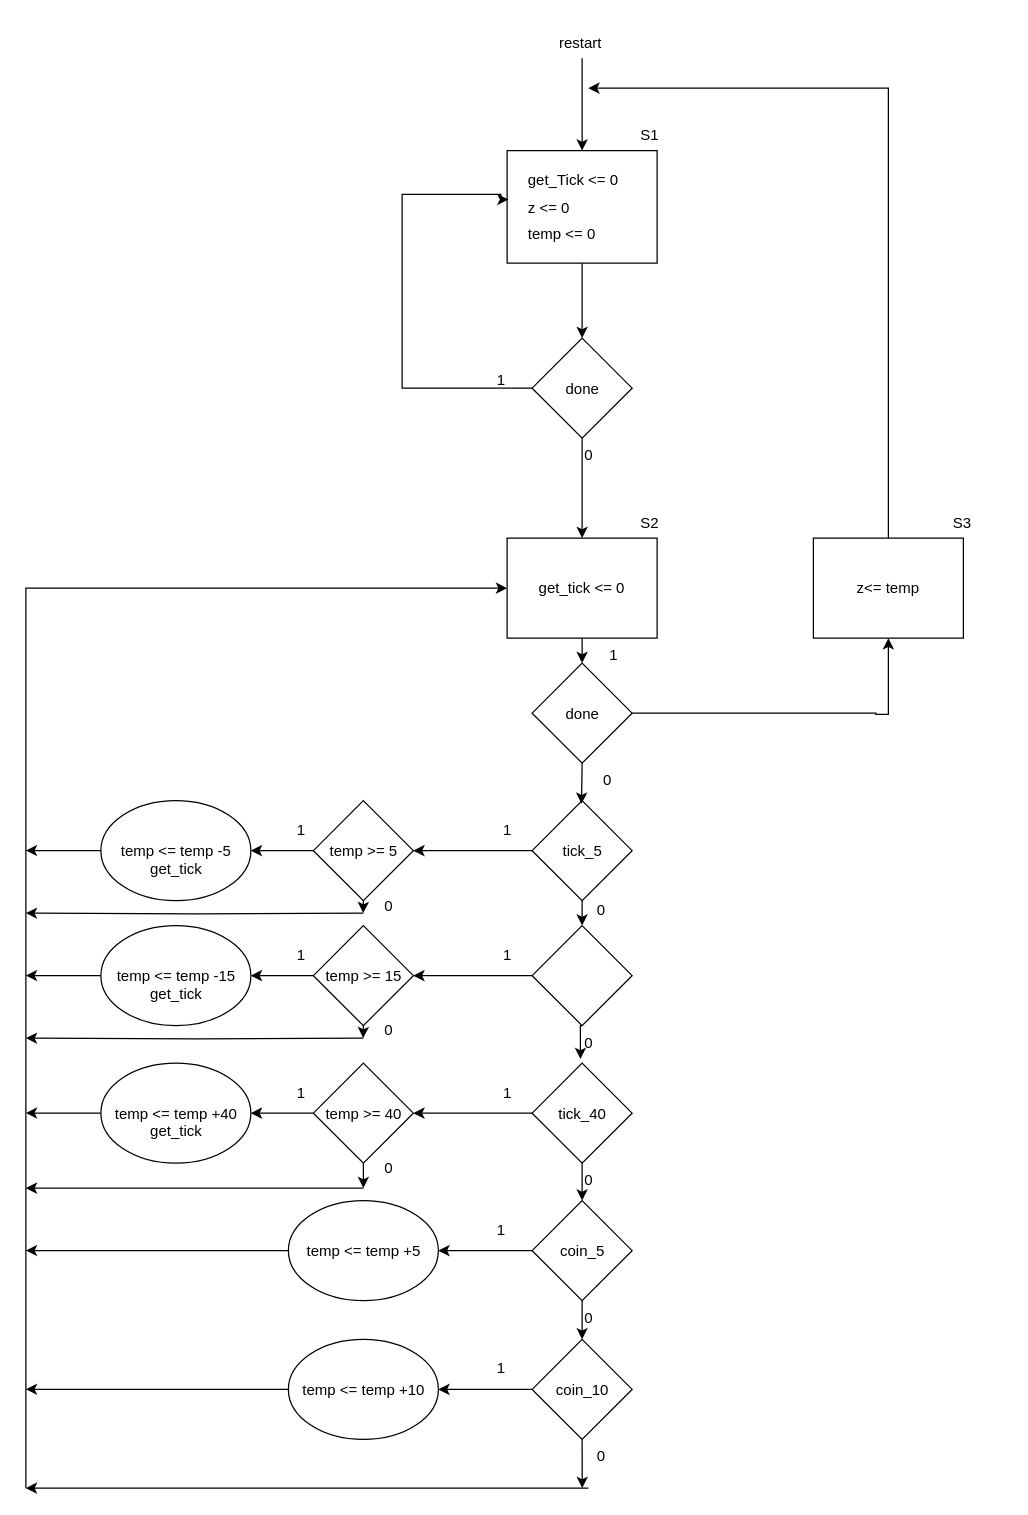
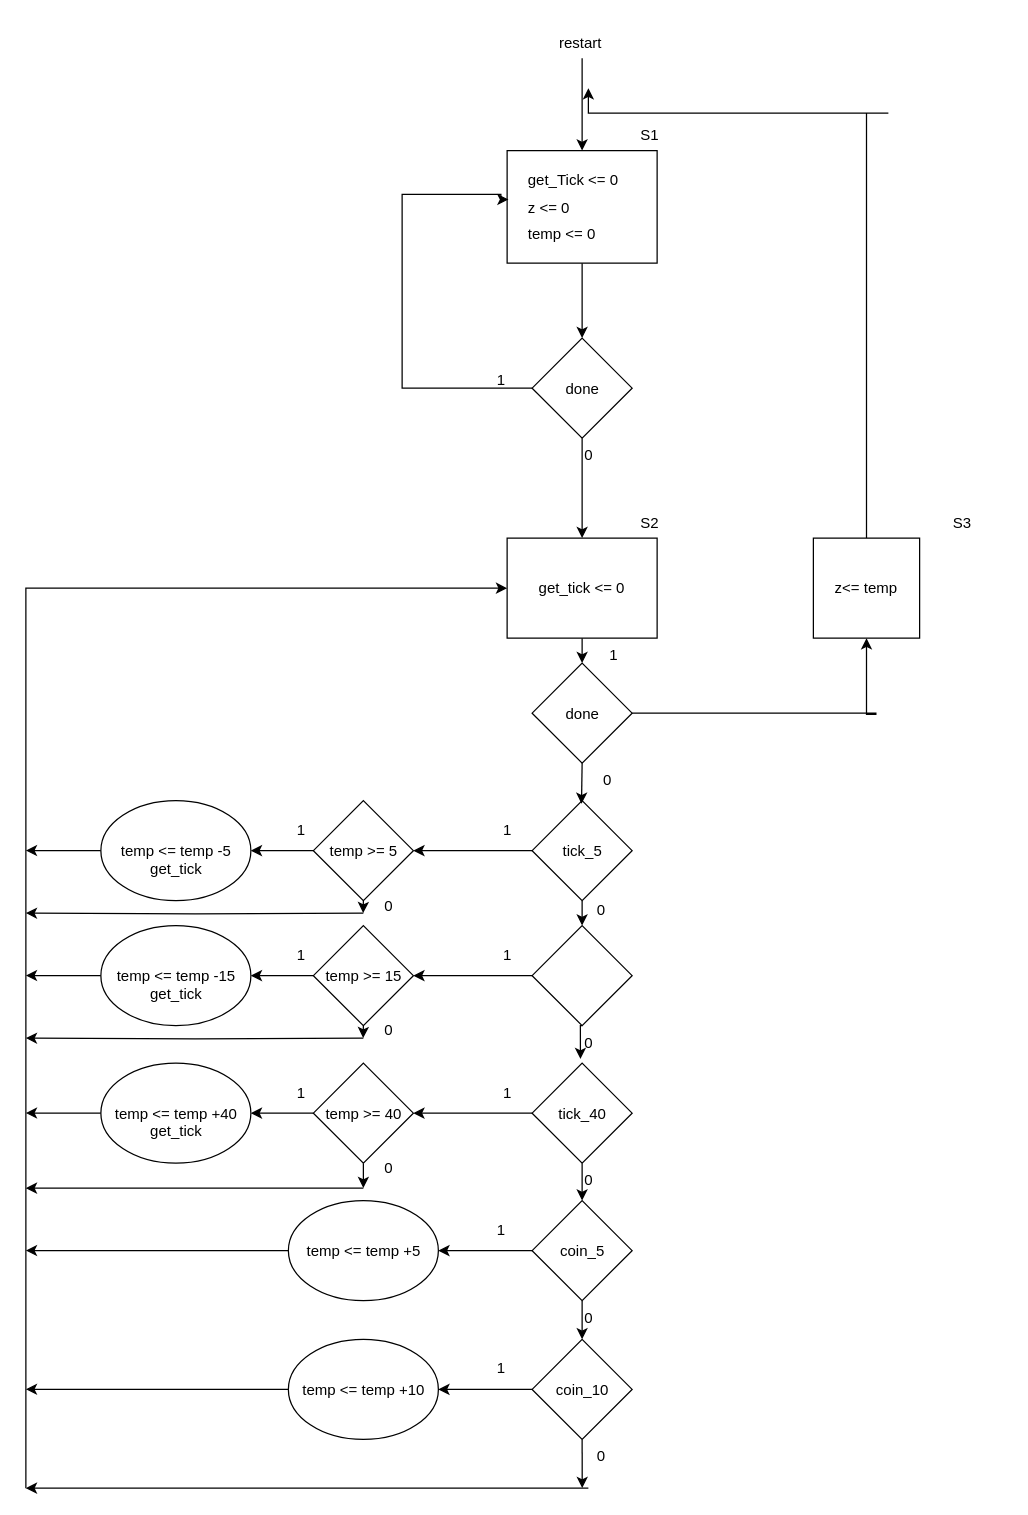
(888, 588) -> (866, 588)
